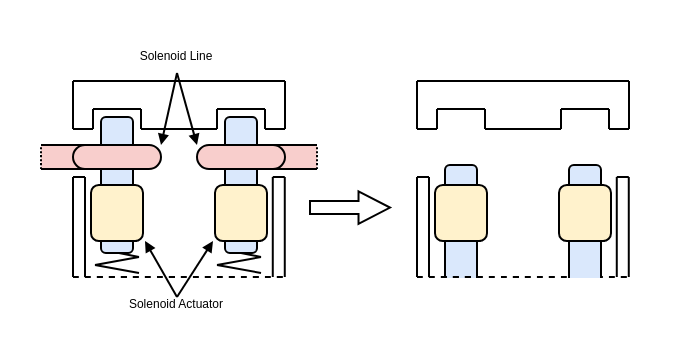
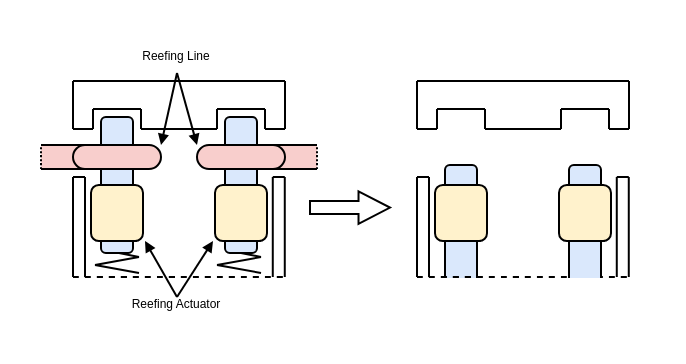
(177, 57) -> (177, 57)
(177, 305) -> (177, 305)
